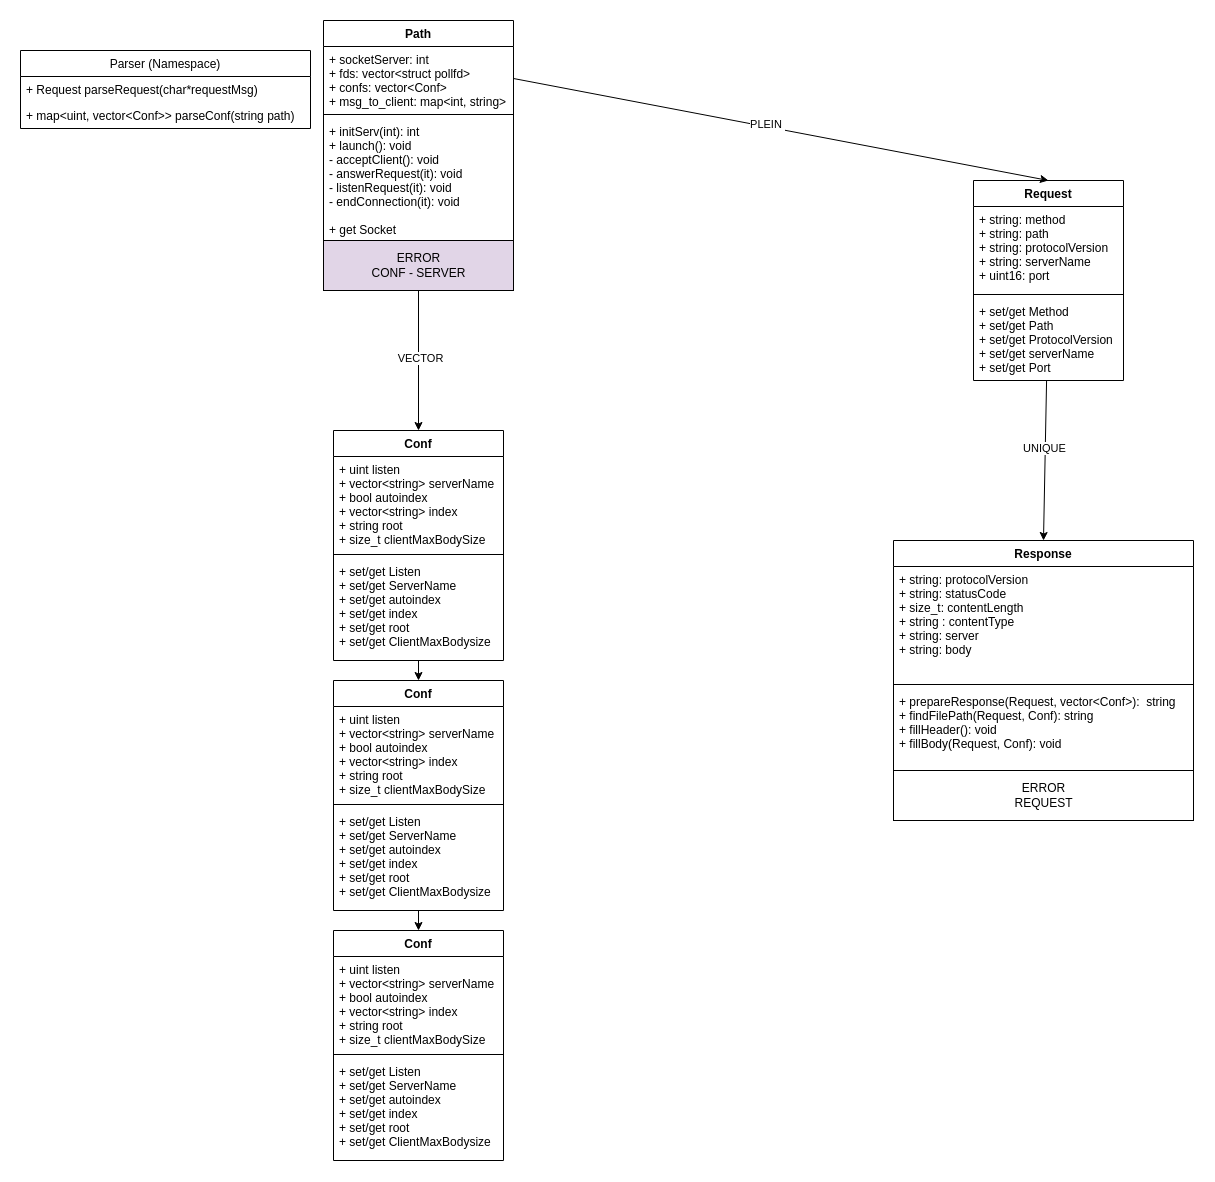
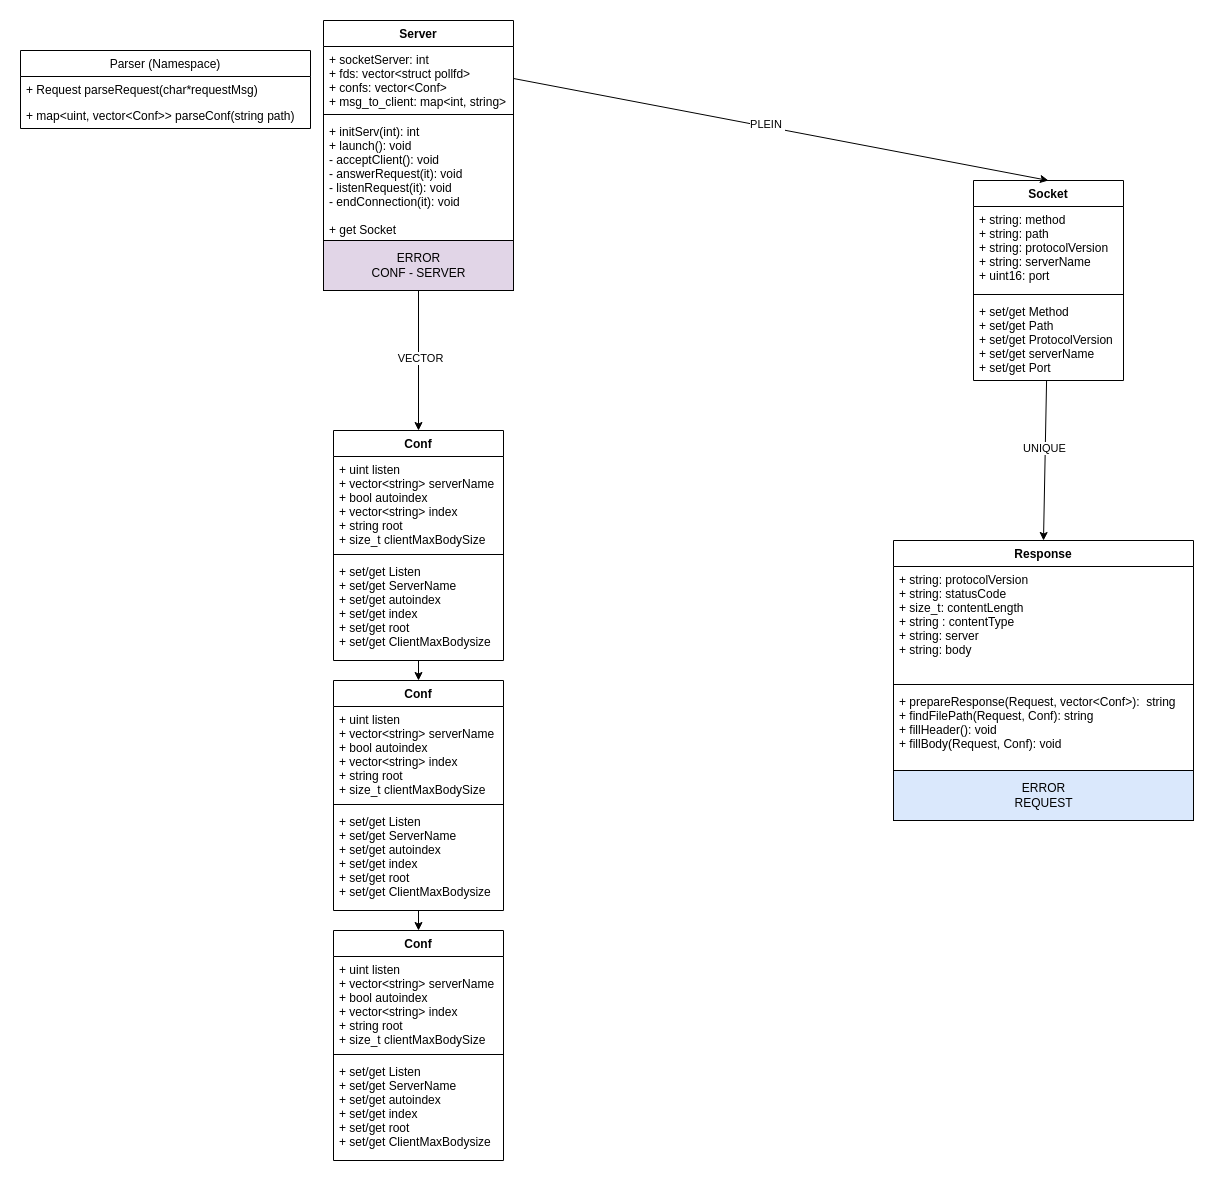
(418, 34) -> (418, 34)
(1048, 194) -> (1048, 194)
(1044, 796) -> (1044, 796)
